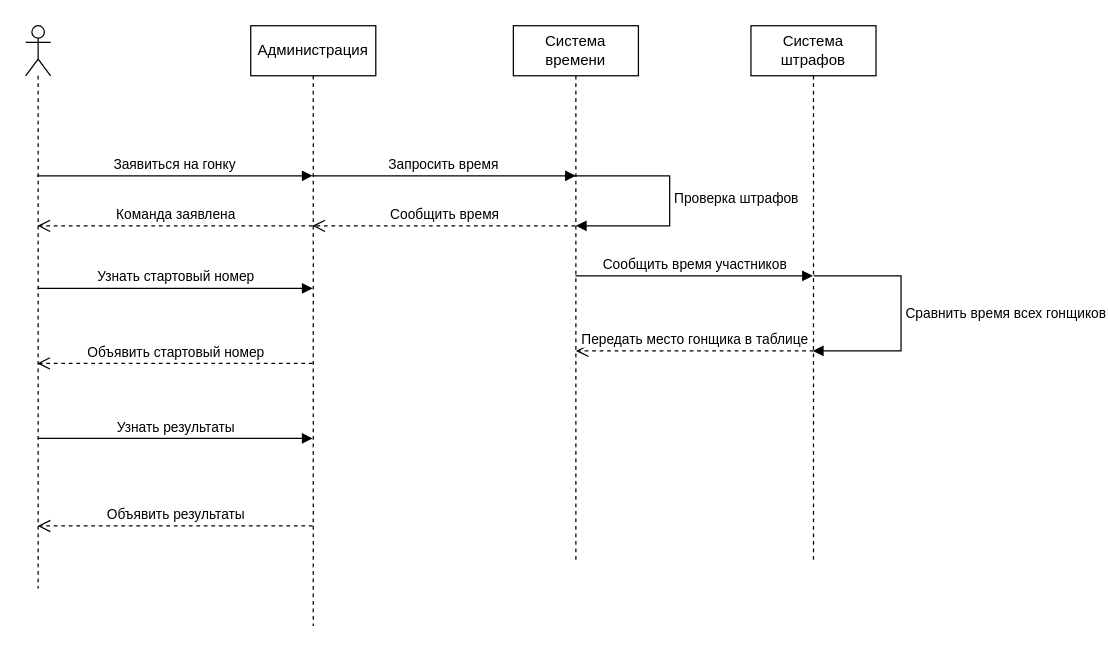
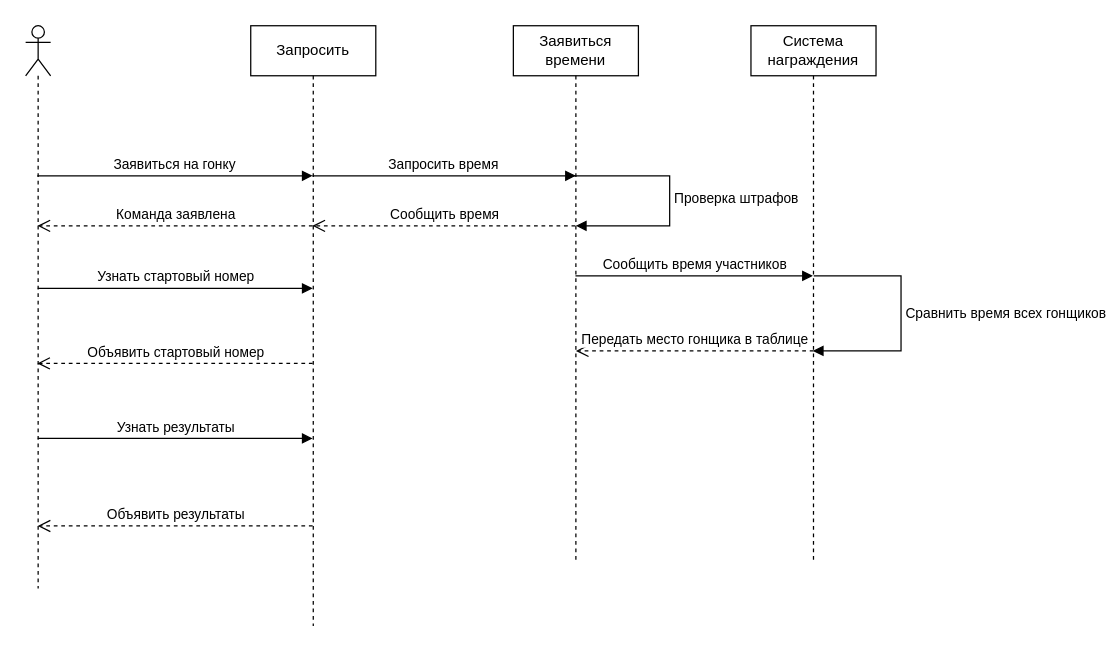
(313, 51) -> (313, 51)
(576, 51) -> (576, 51)
(813, 51) -> (813, 51)
